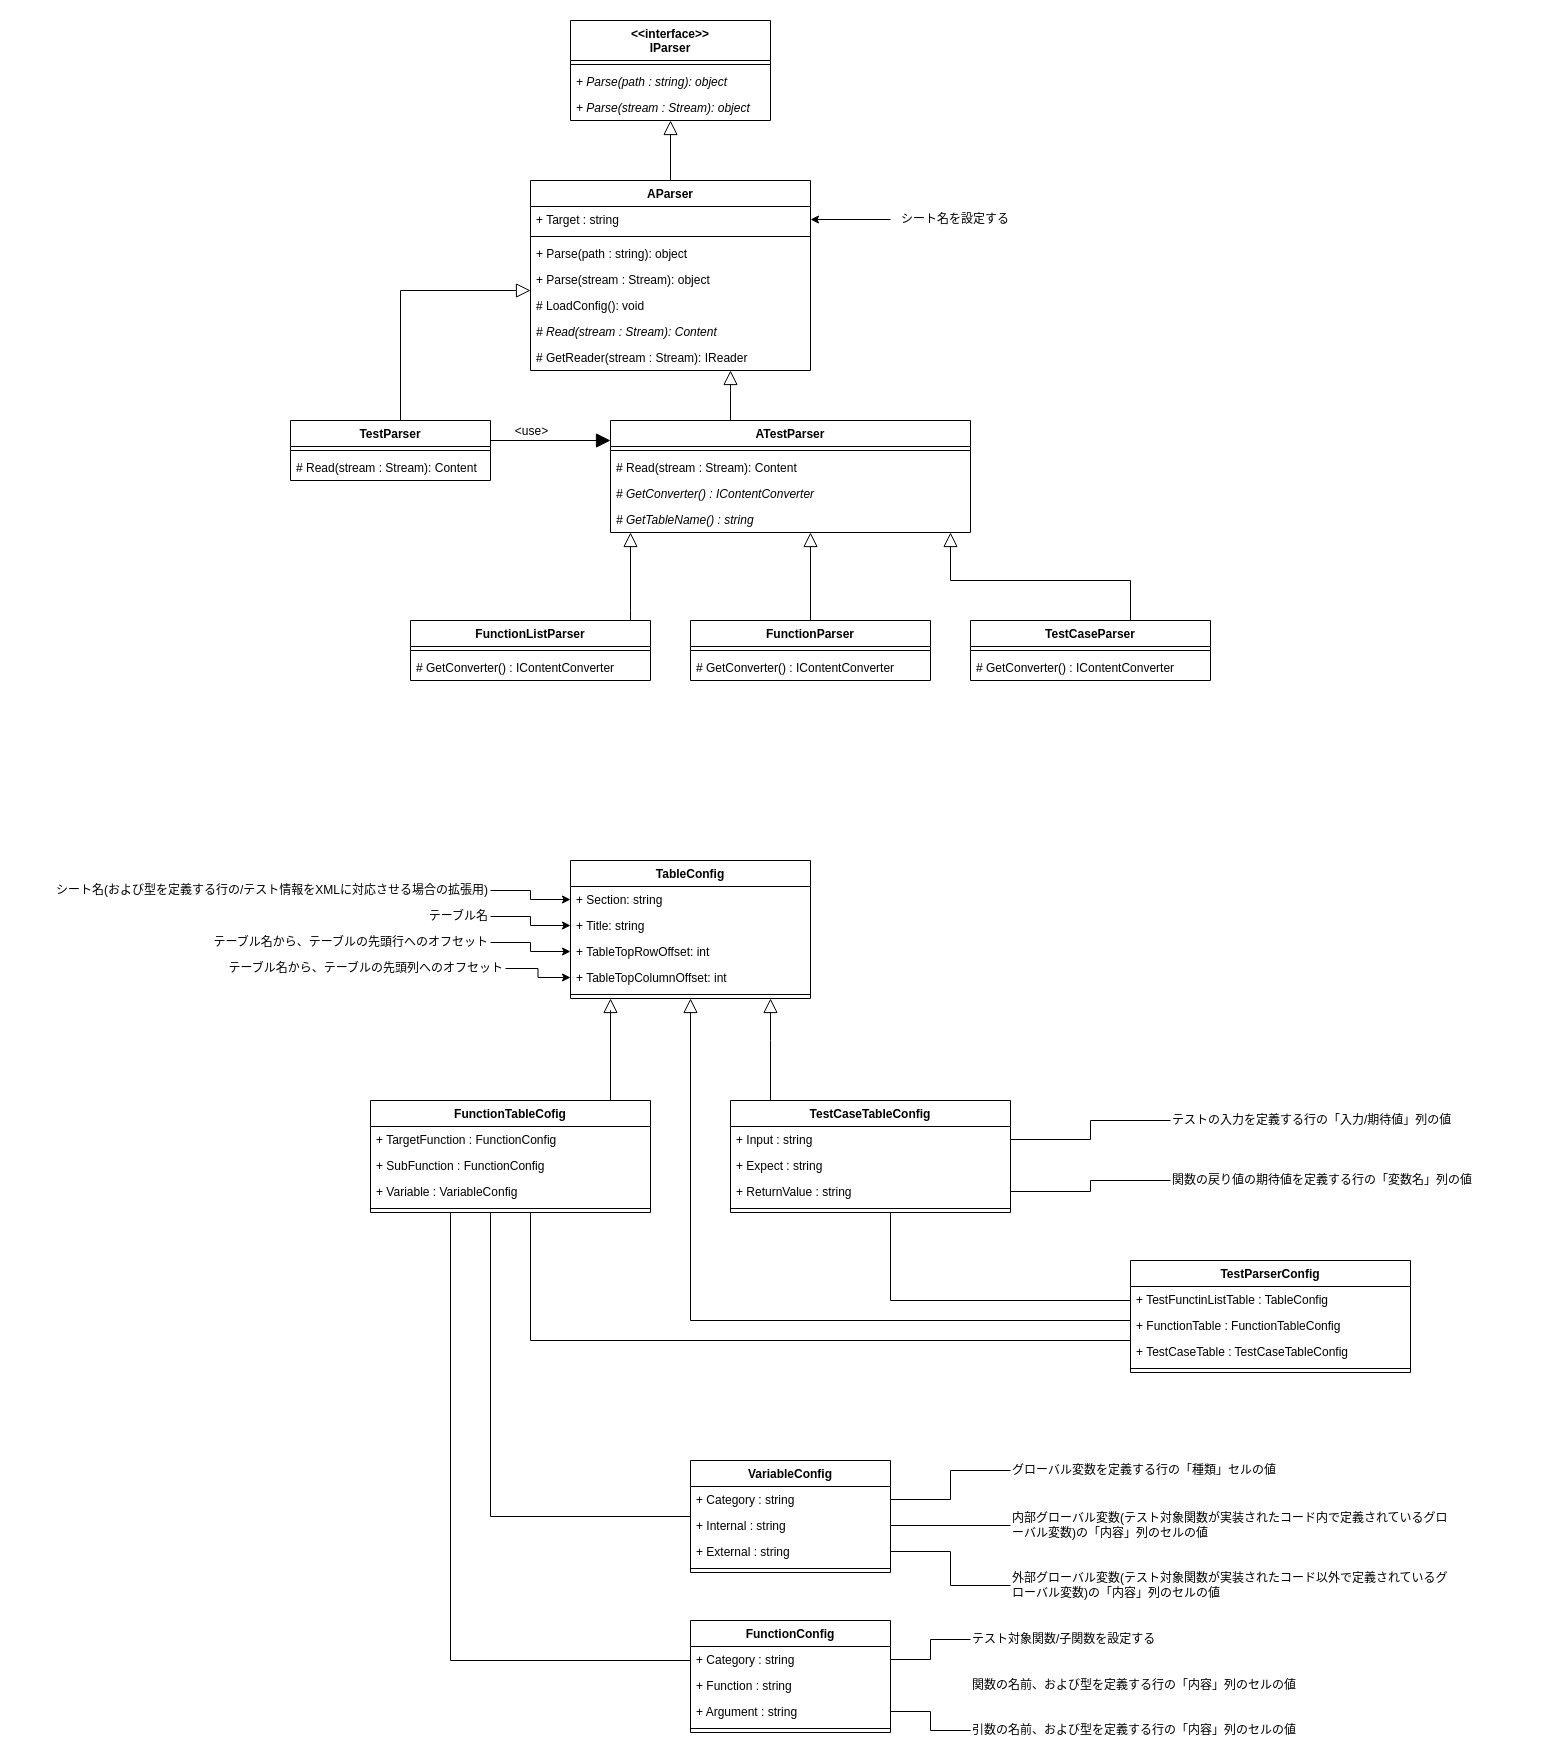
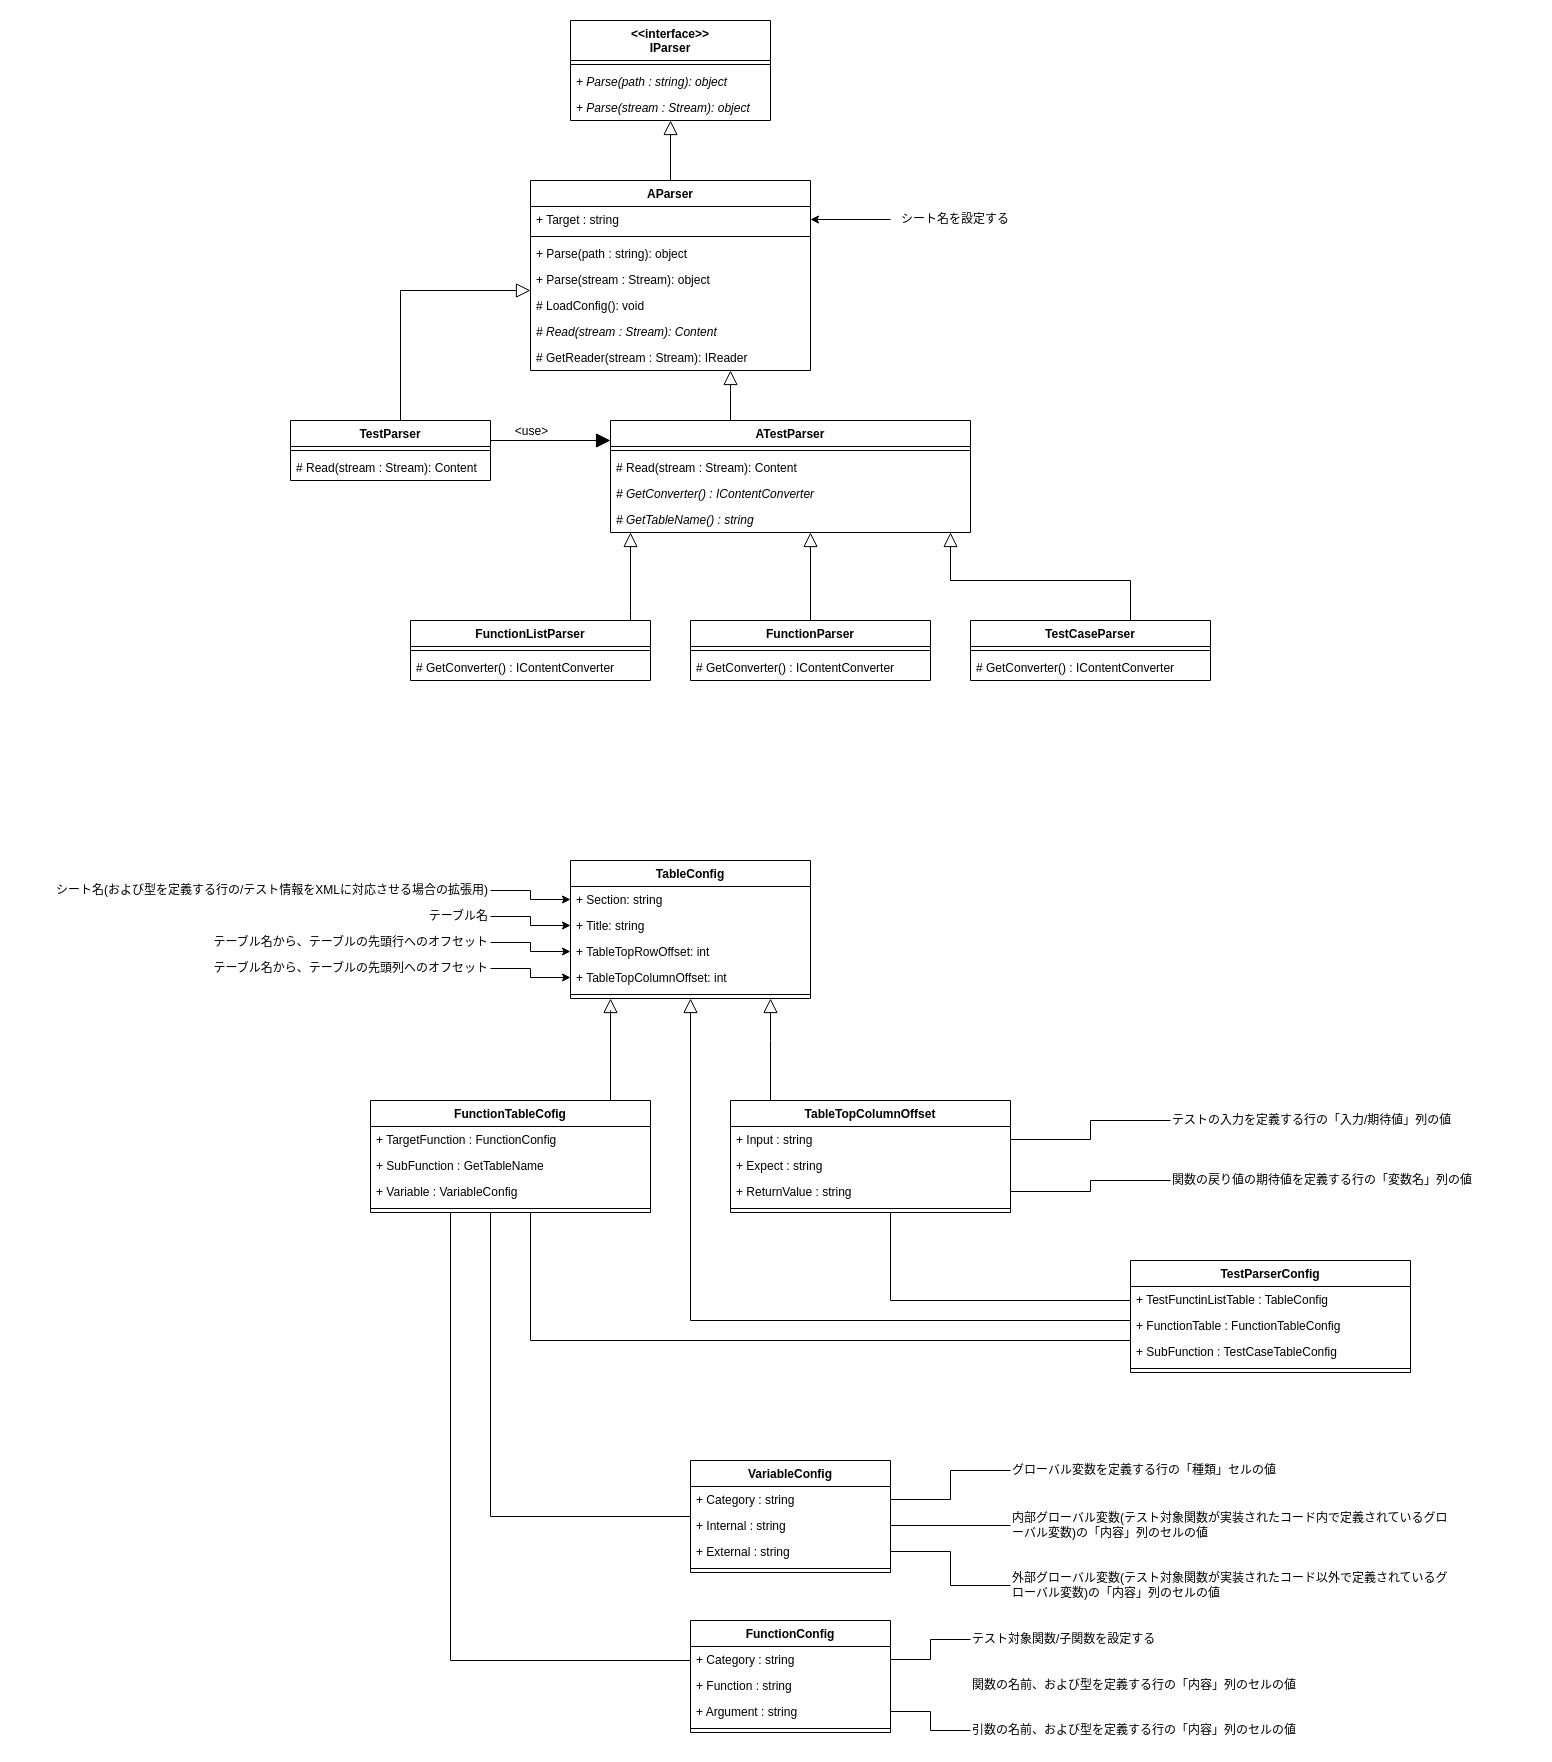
(339, 969) -> (324, 969)
(870, 1114) -> (870, 1114)
(466, 1166) -> (461, 1166)
(1249, 1352) -> (1243, 1352)
